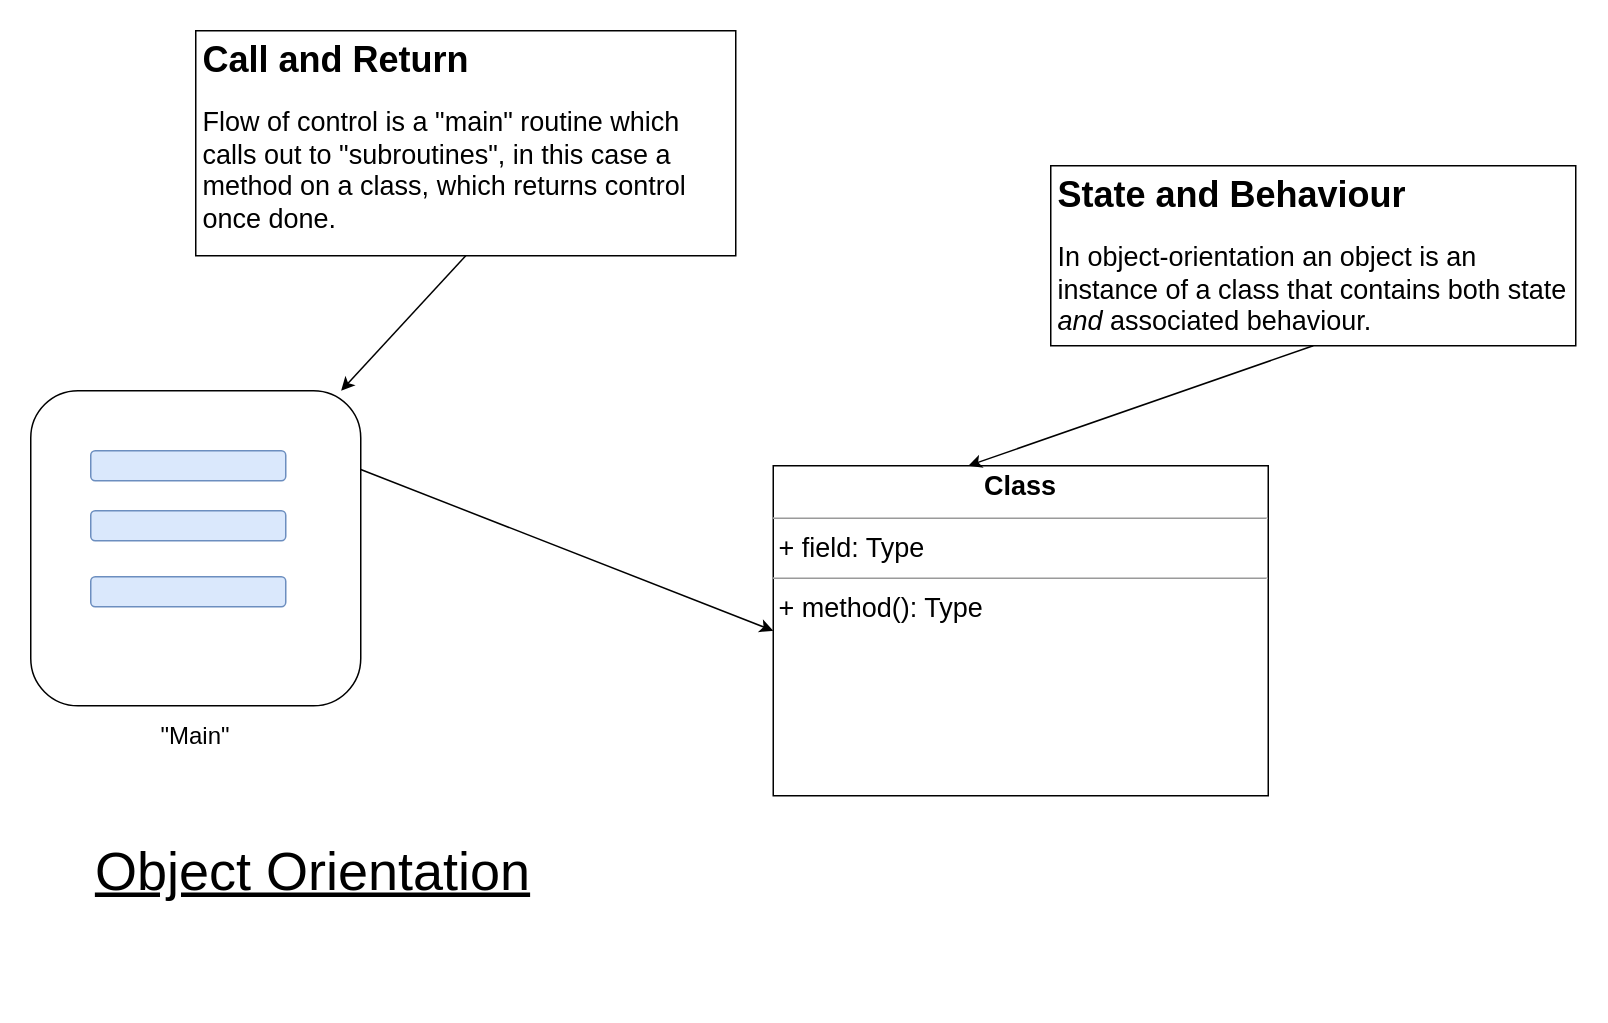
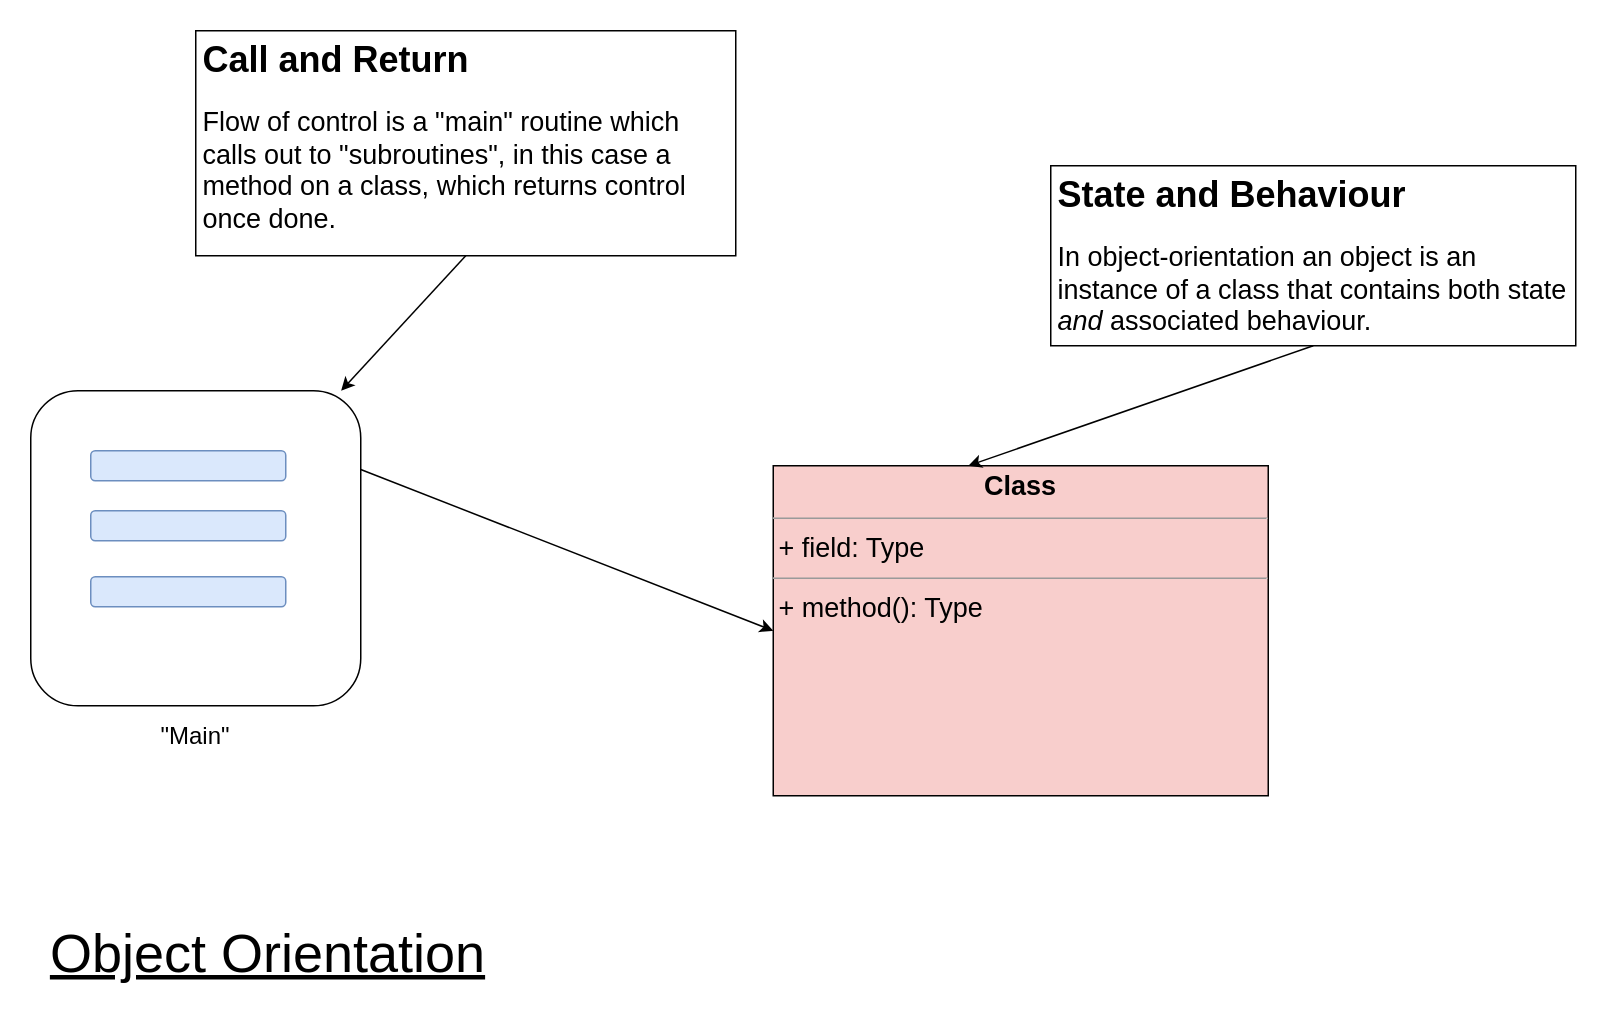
(1021, 631) -> (1021, 631)
(316, 871) -> (271, 953)
